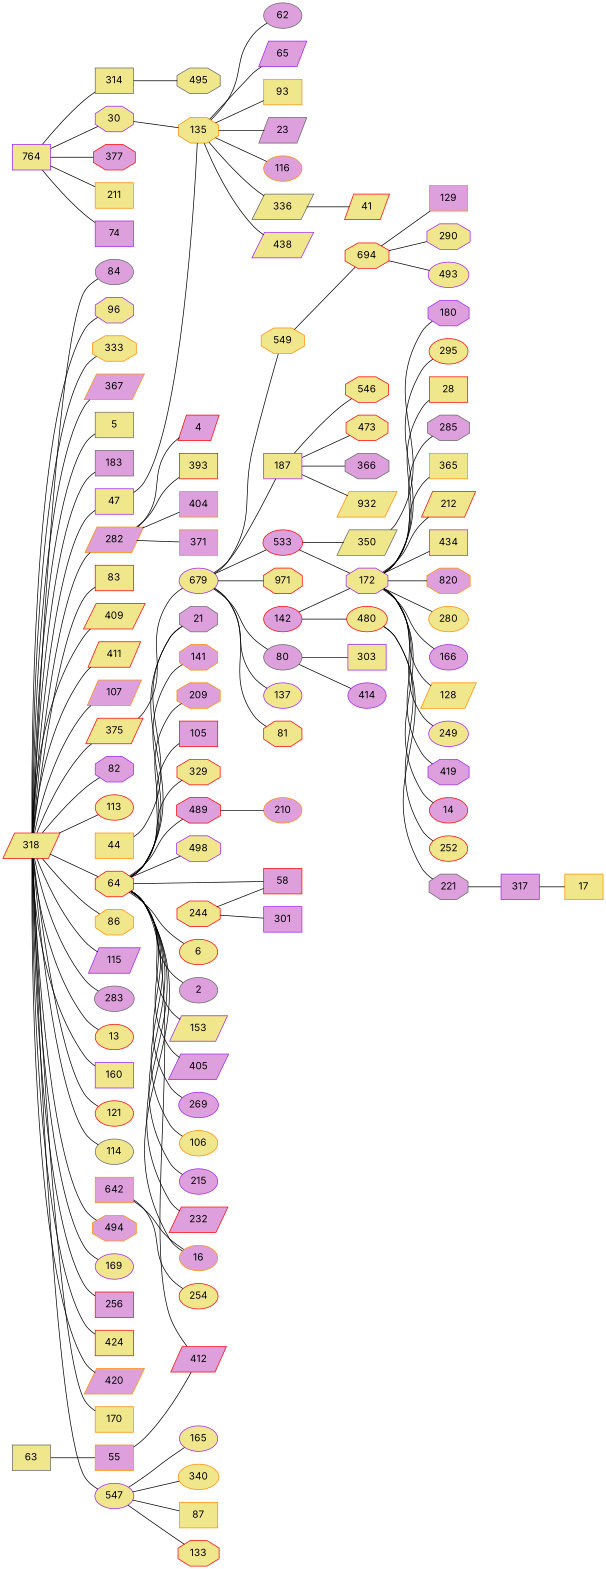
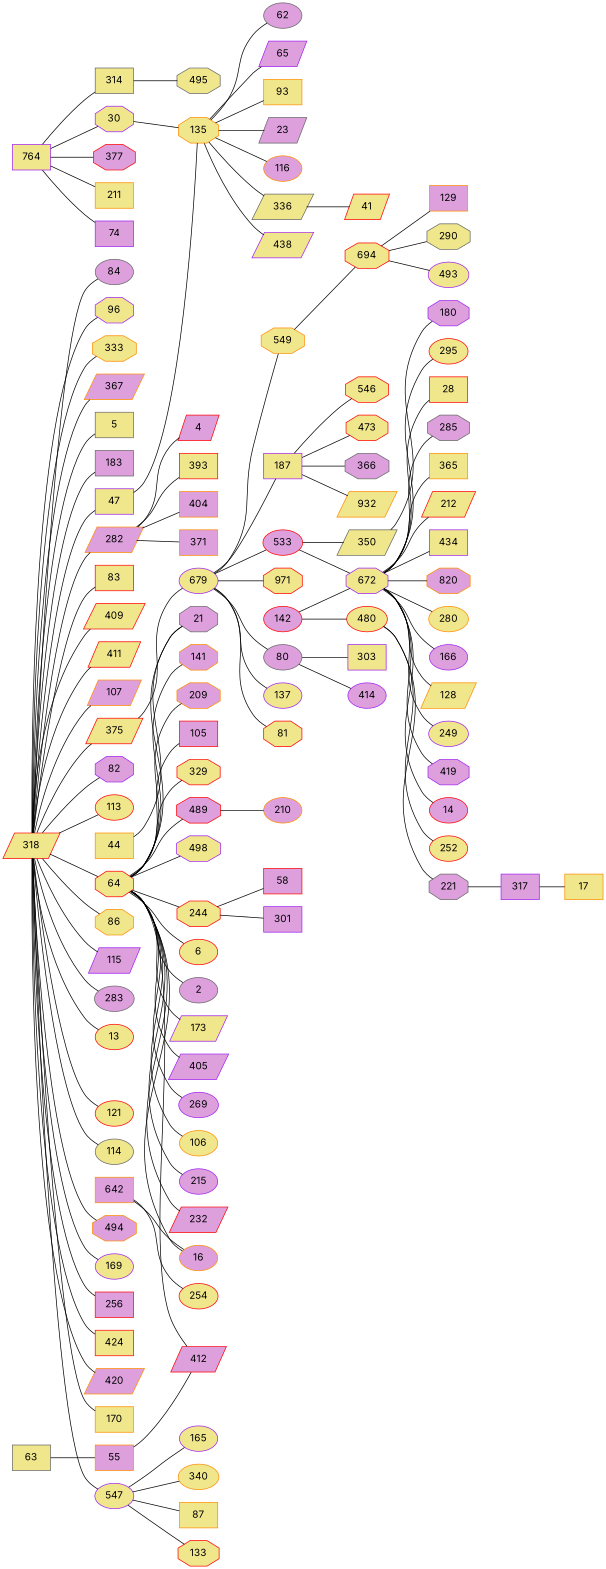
(449, 237) -> (449, 237)
(367, 581) -> (367, 581)
(199, 883) -> (156, 899)
(199, 1028) -> (199, 1028)
(114, 1075) -> none
